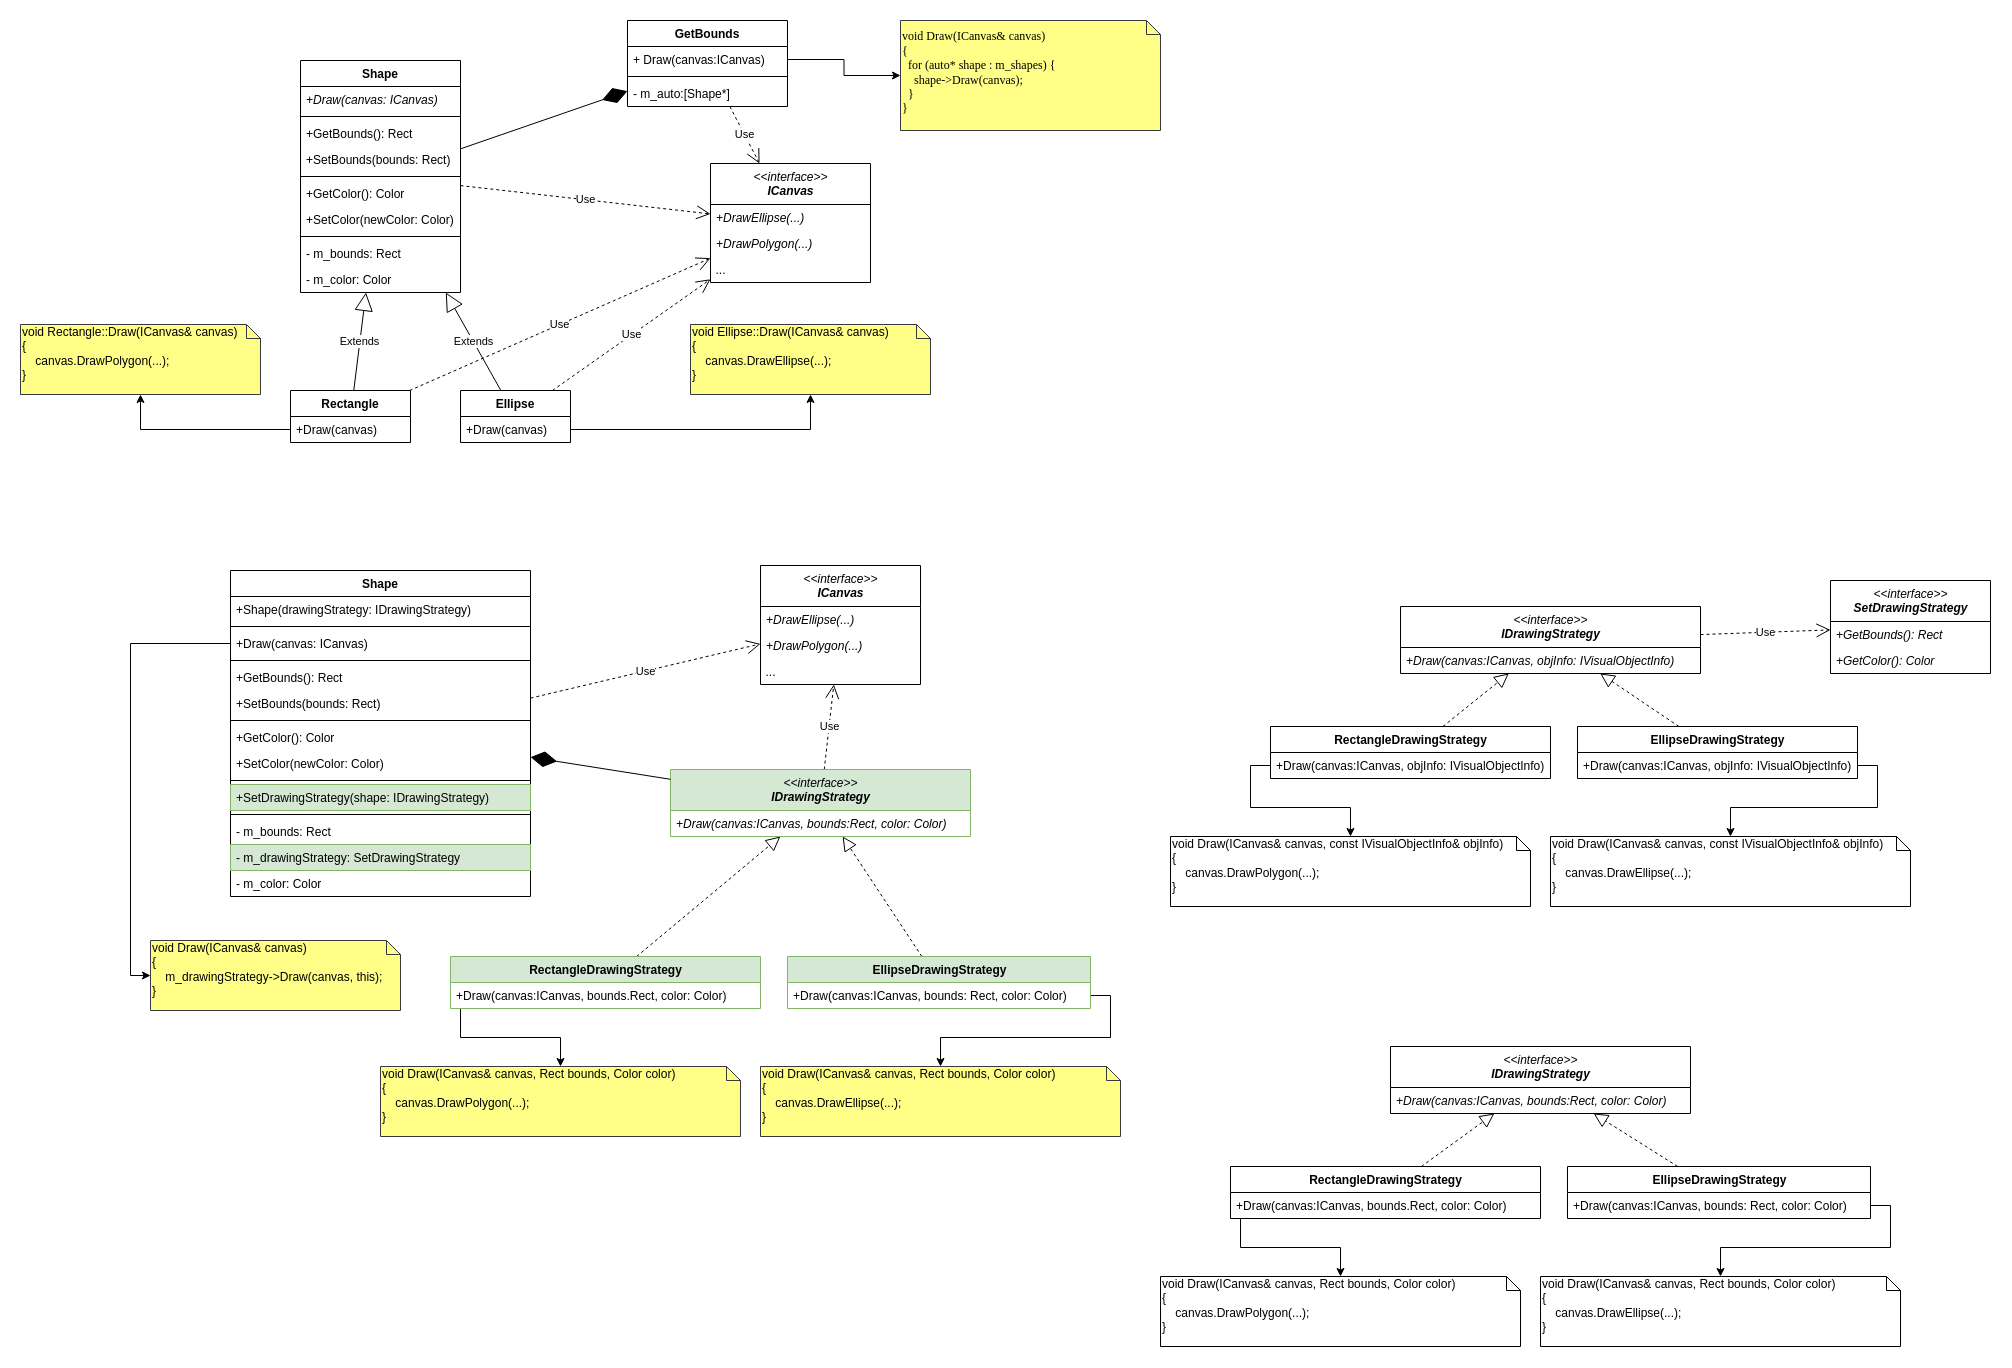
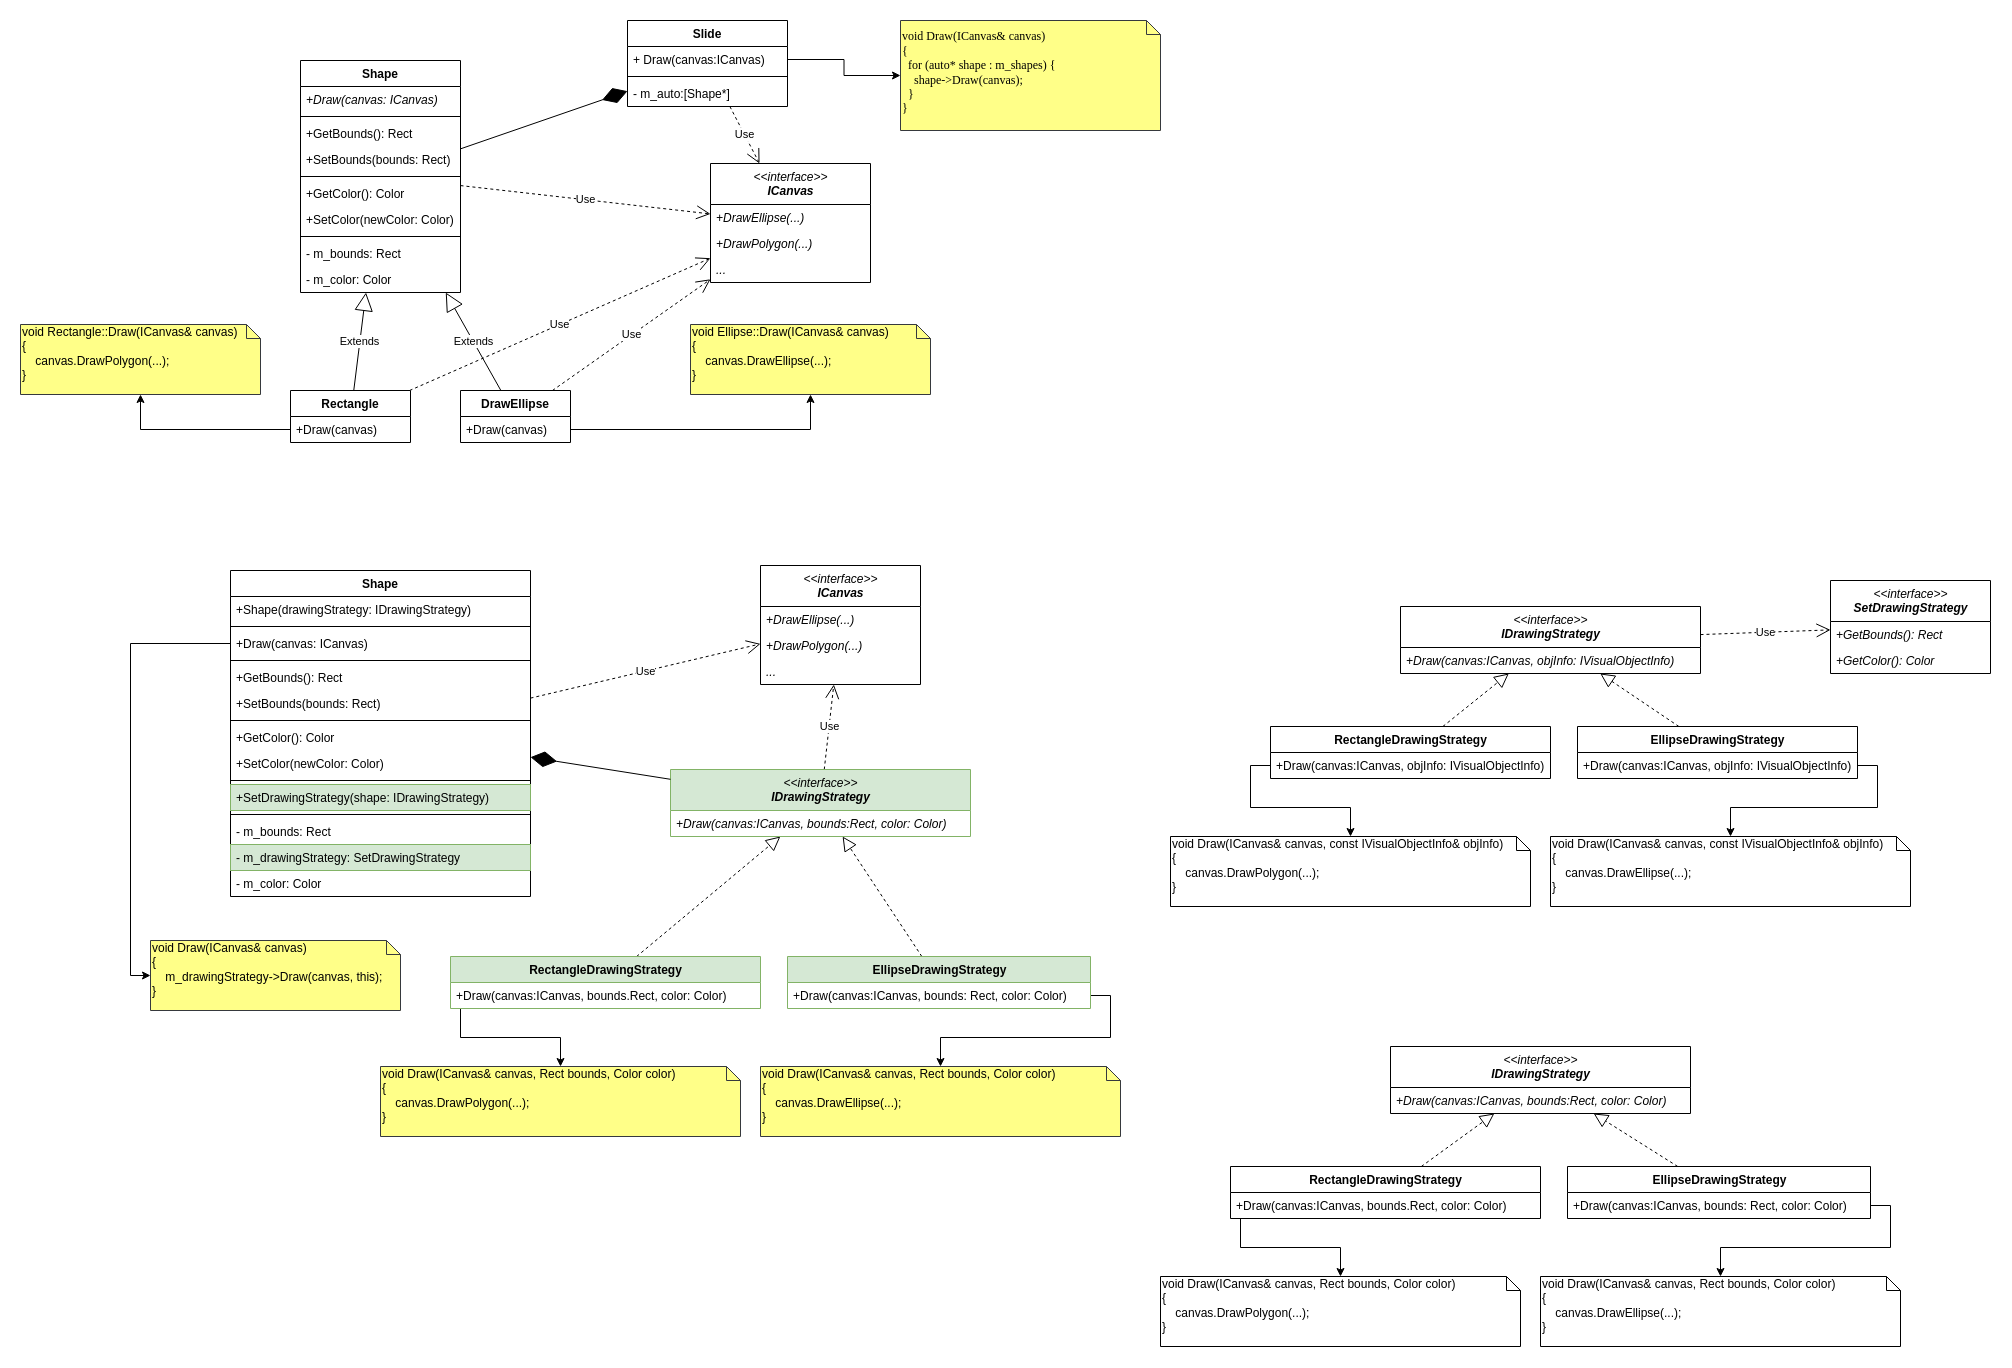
(708, 35) -> (708, 35)
(515, 404) -> (515, 404)
